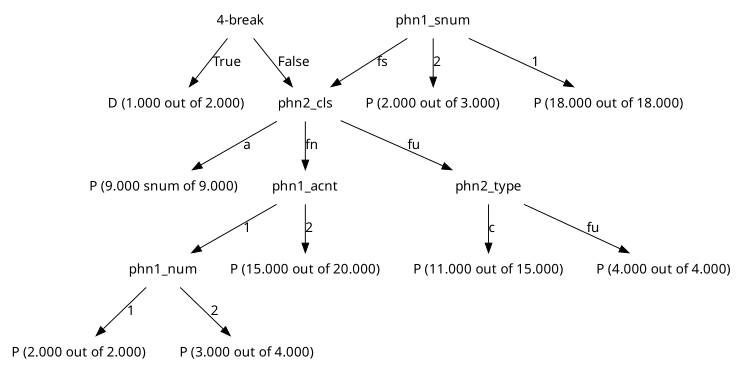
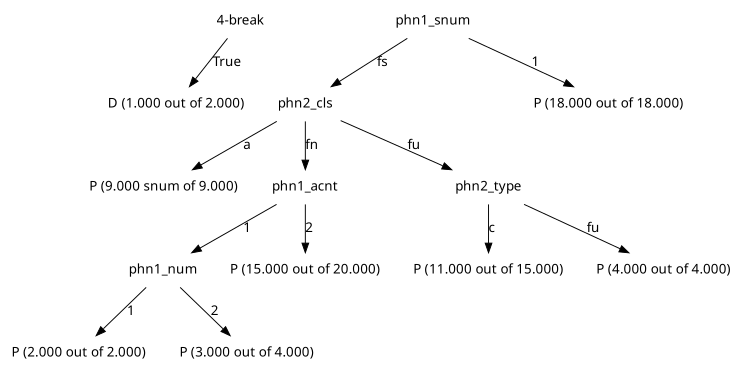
(270, 59) -> none
(433, 104) -> none
